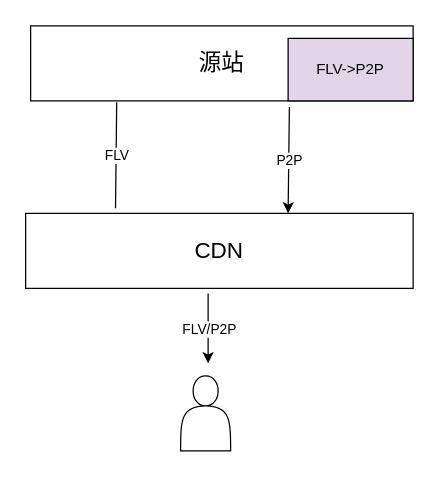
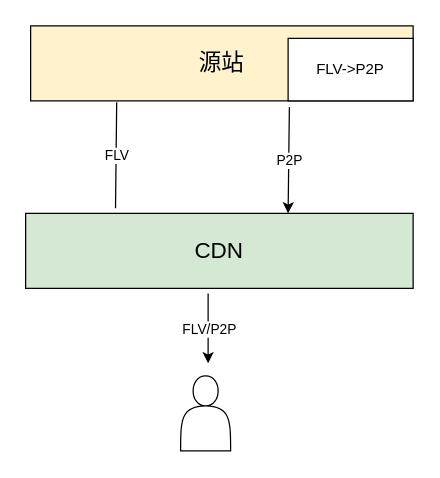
(222, 63) -> (222, 63)
(351, 69) -> (351, 69)
(219, 251) -> (219, 251)
